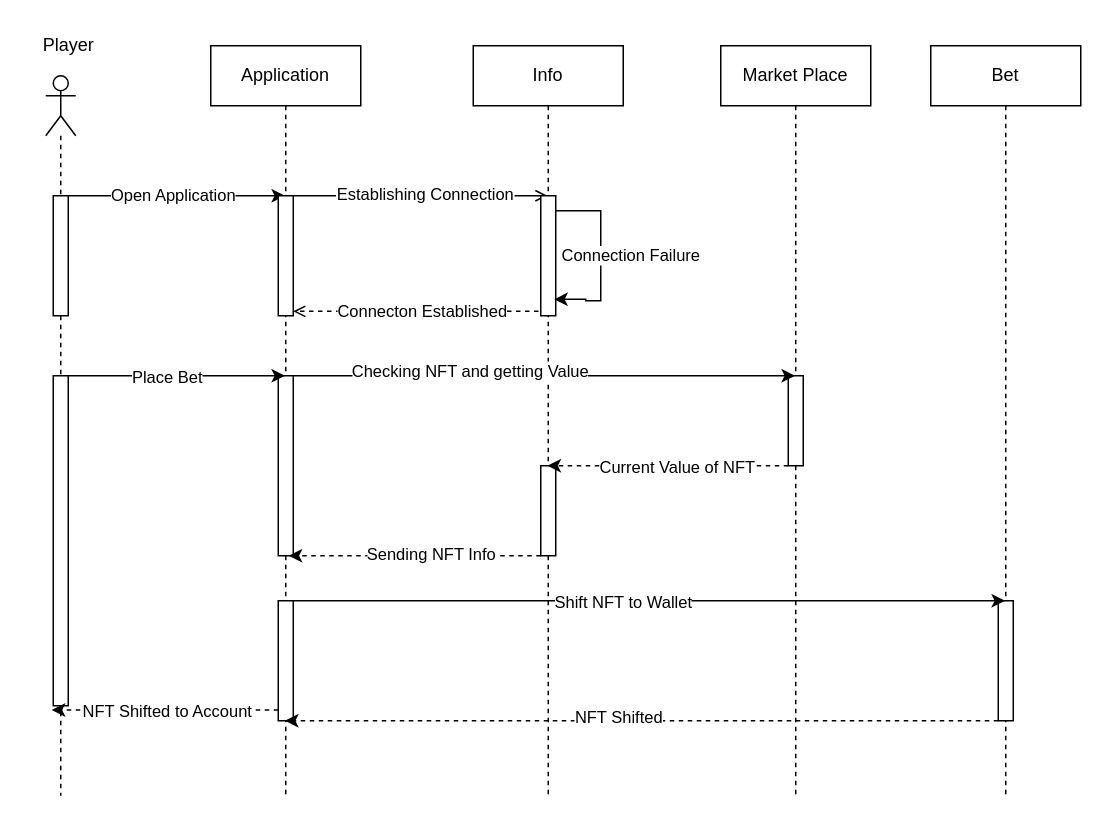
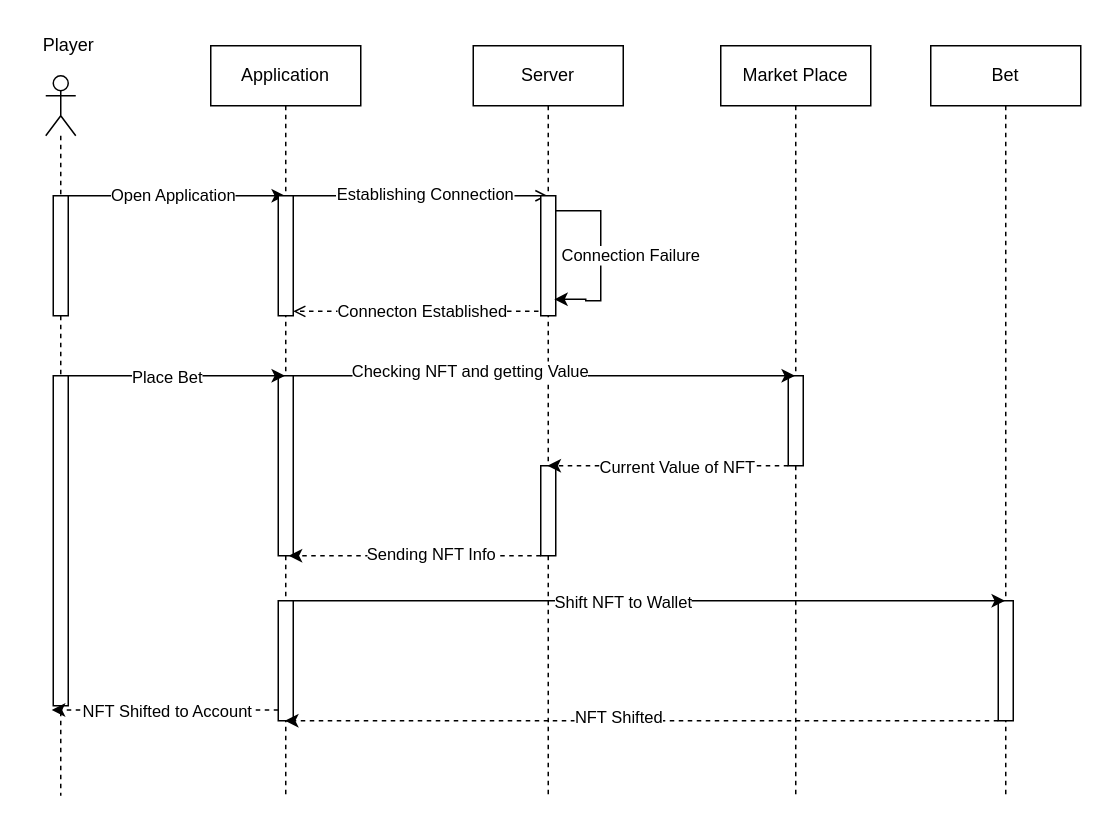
(548, 76) -> (548, 76)
